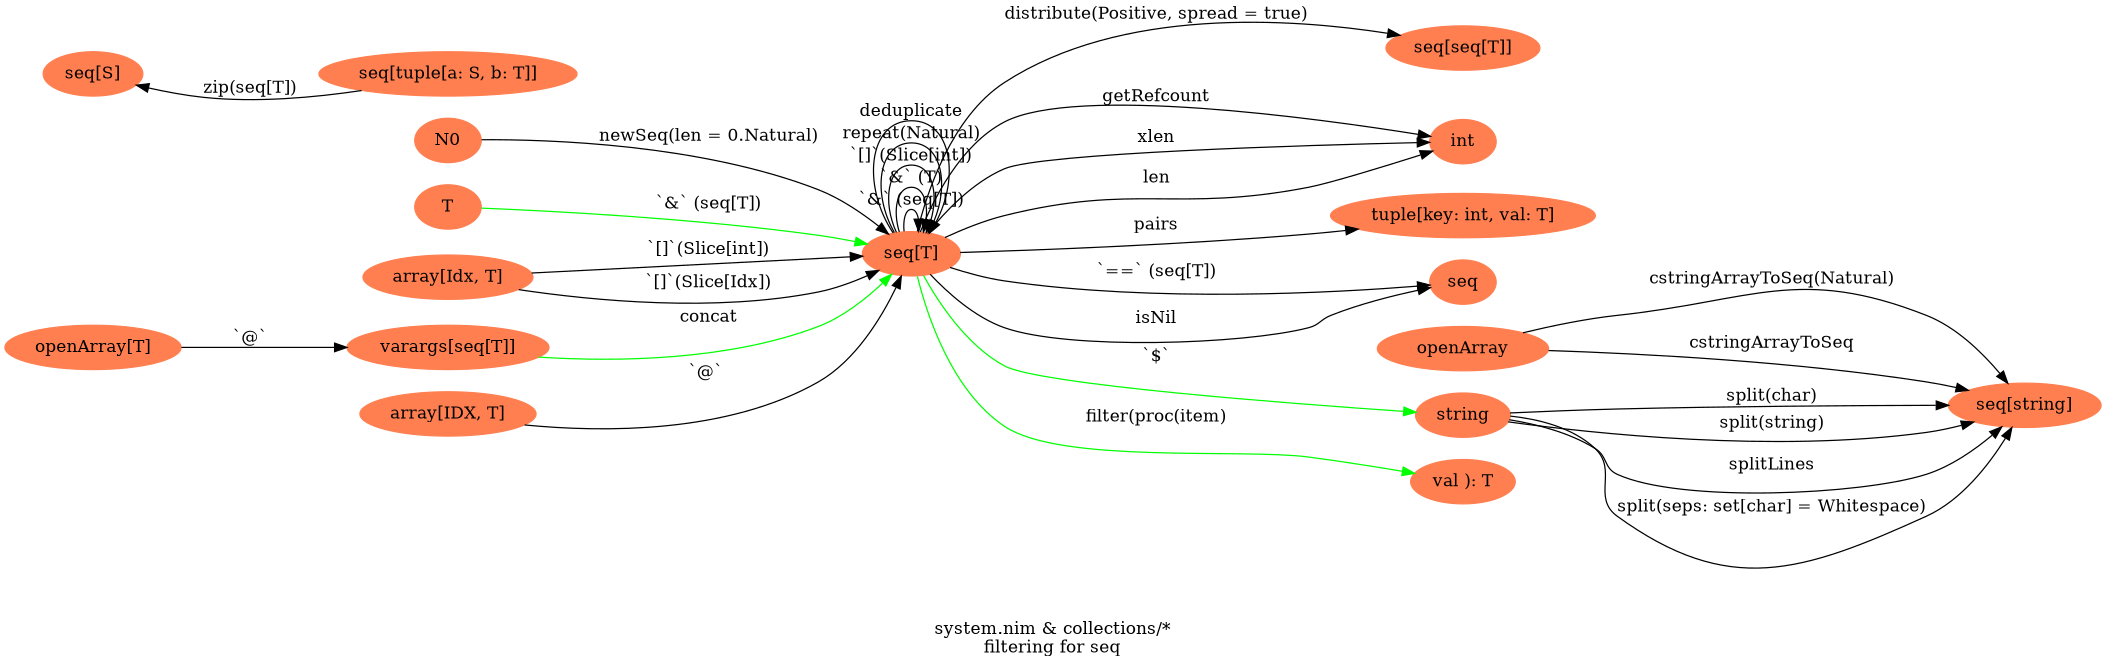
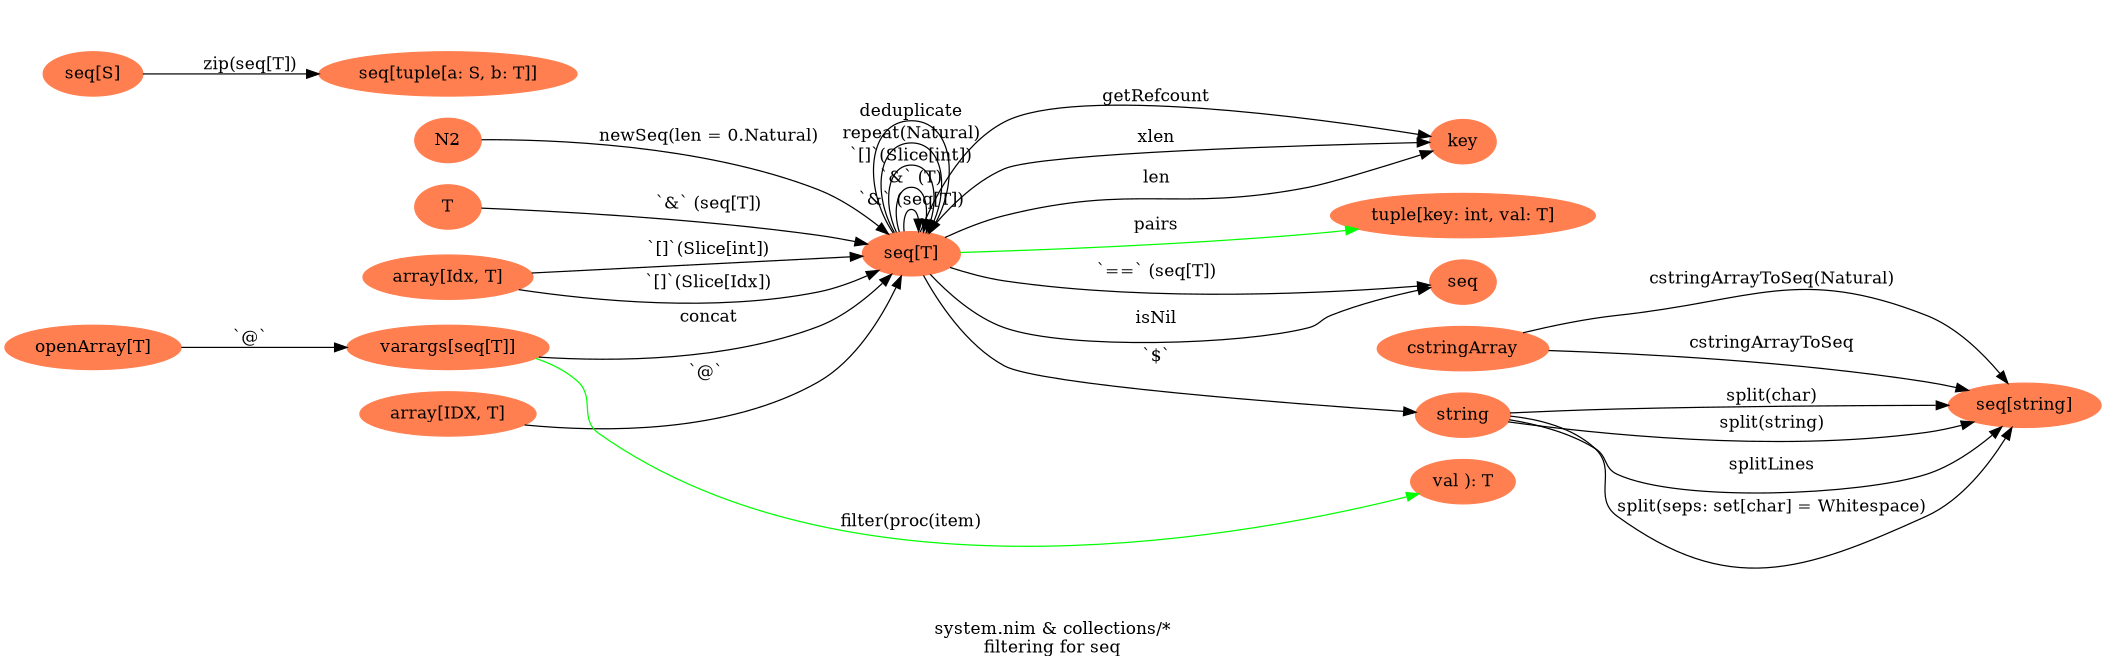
(1463, 48) -> none
(255, 100) -> (225, 74)
(448, 140) -> (448, 140)
(1463, 142) -> (1463, 142)
(669, 219) -> (669, 219)
(1153, 245) -> (1153, 245)
(1463, 349) -> (1463, 349)
(719, 351) -> (719, 351)
(1142, 389) -> (1142, 389)
(1114, 451) -> (941, 543)
